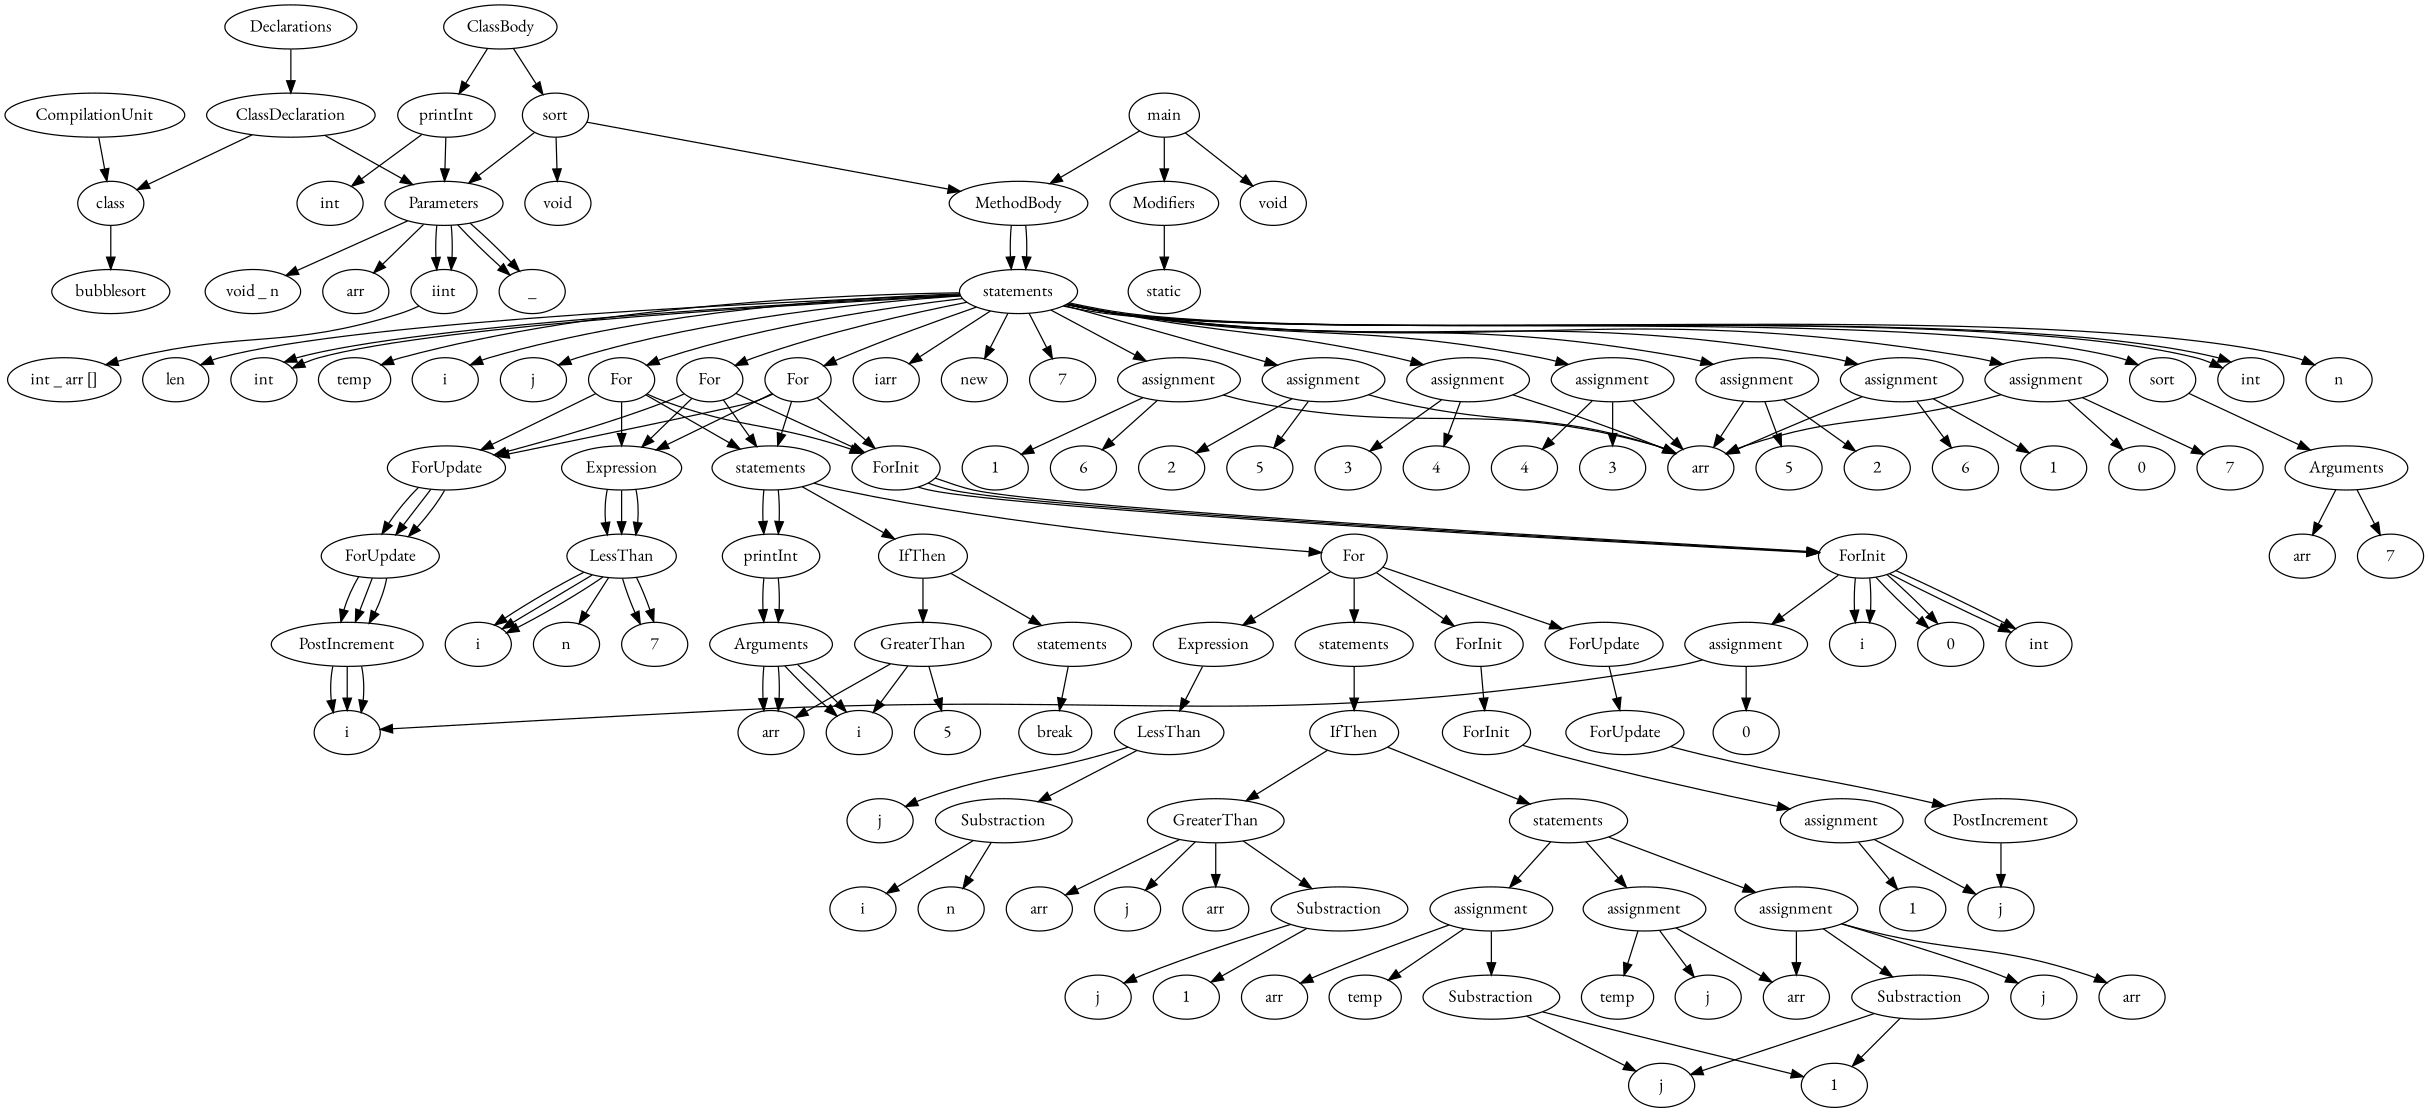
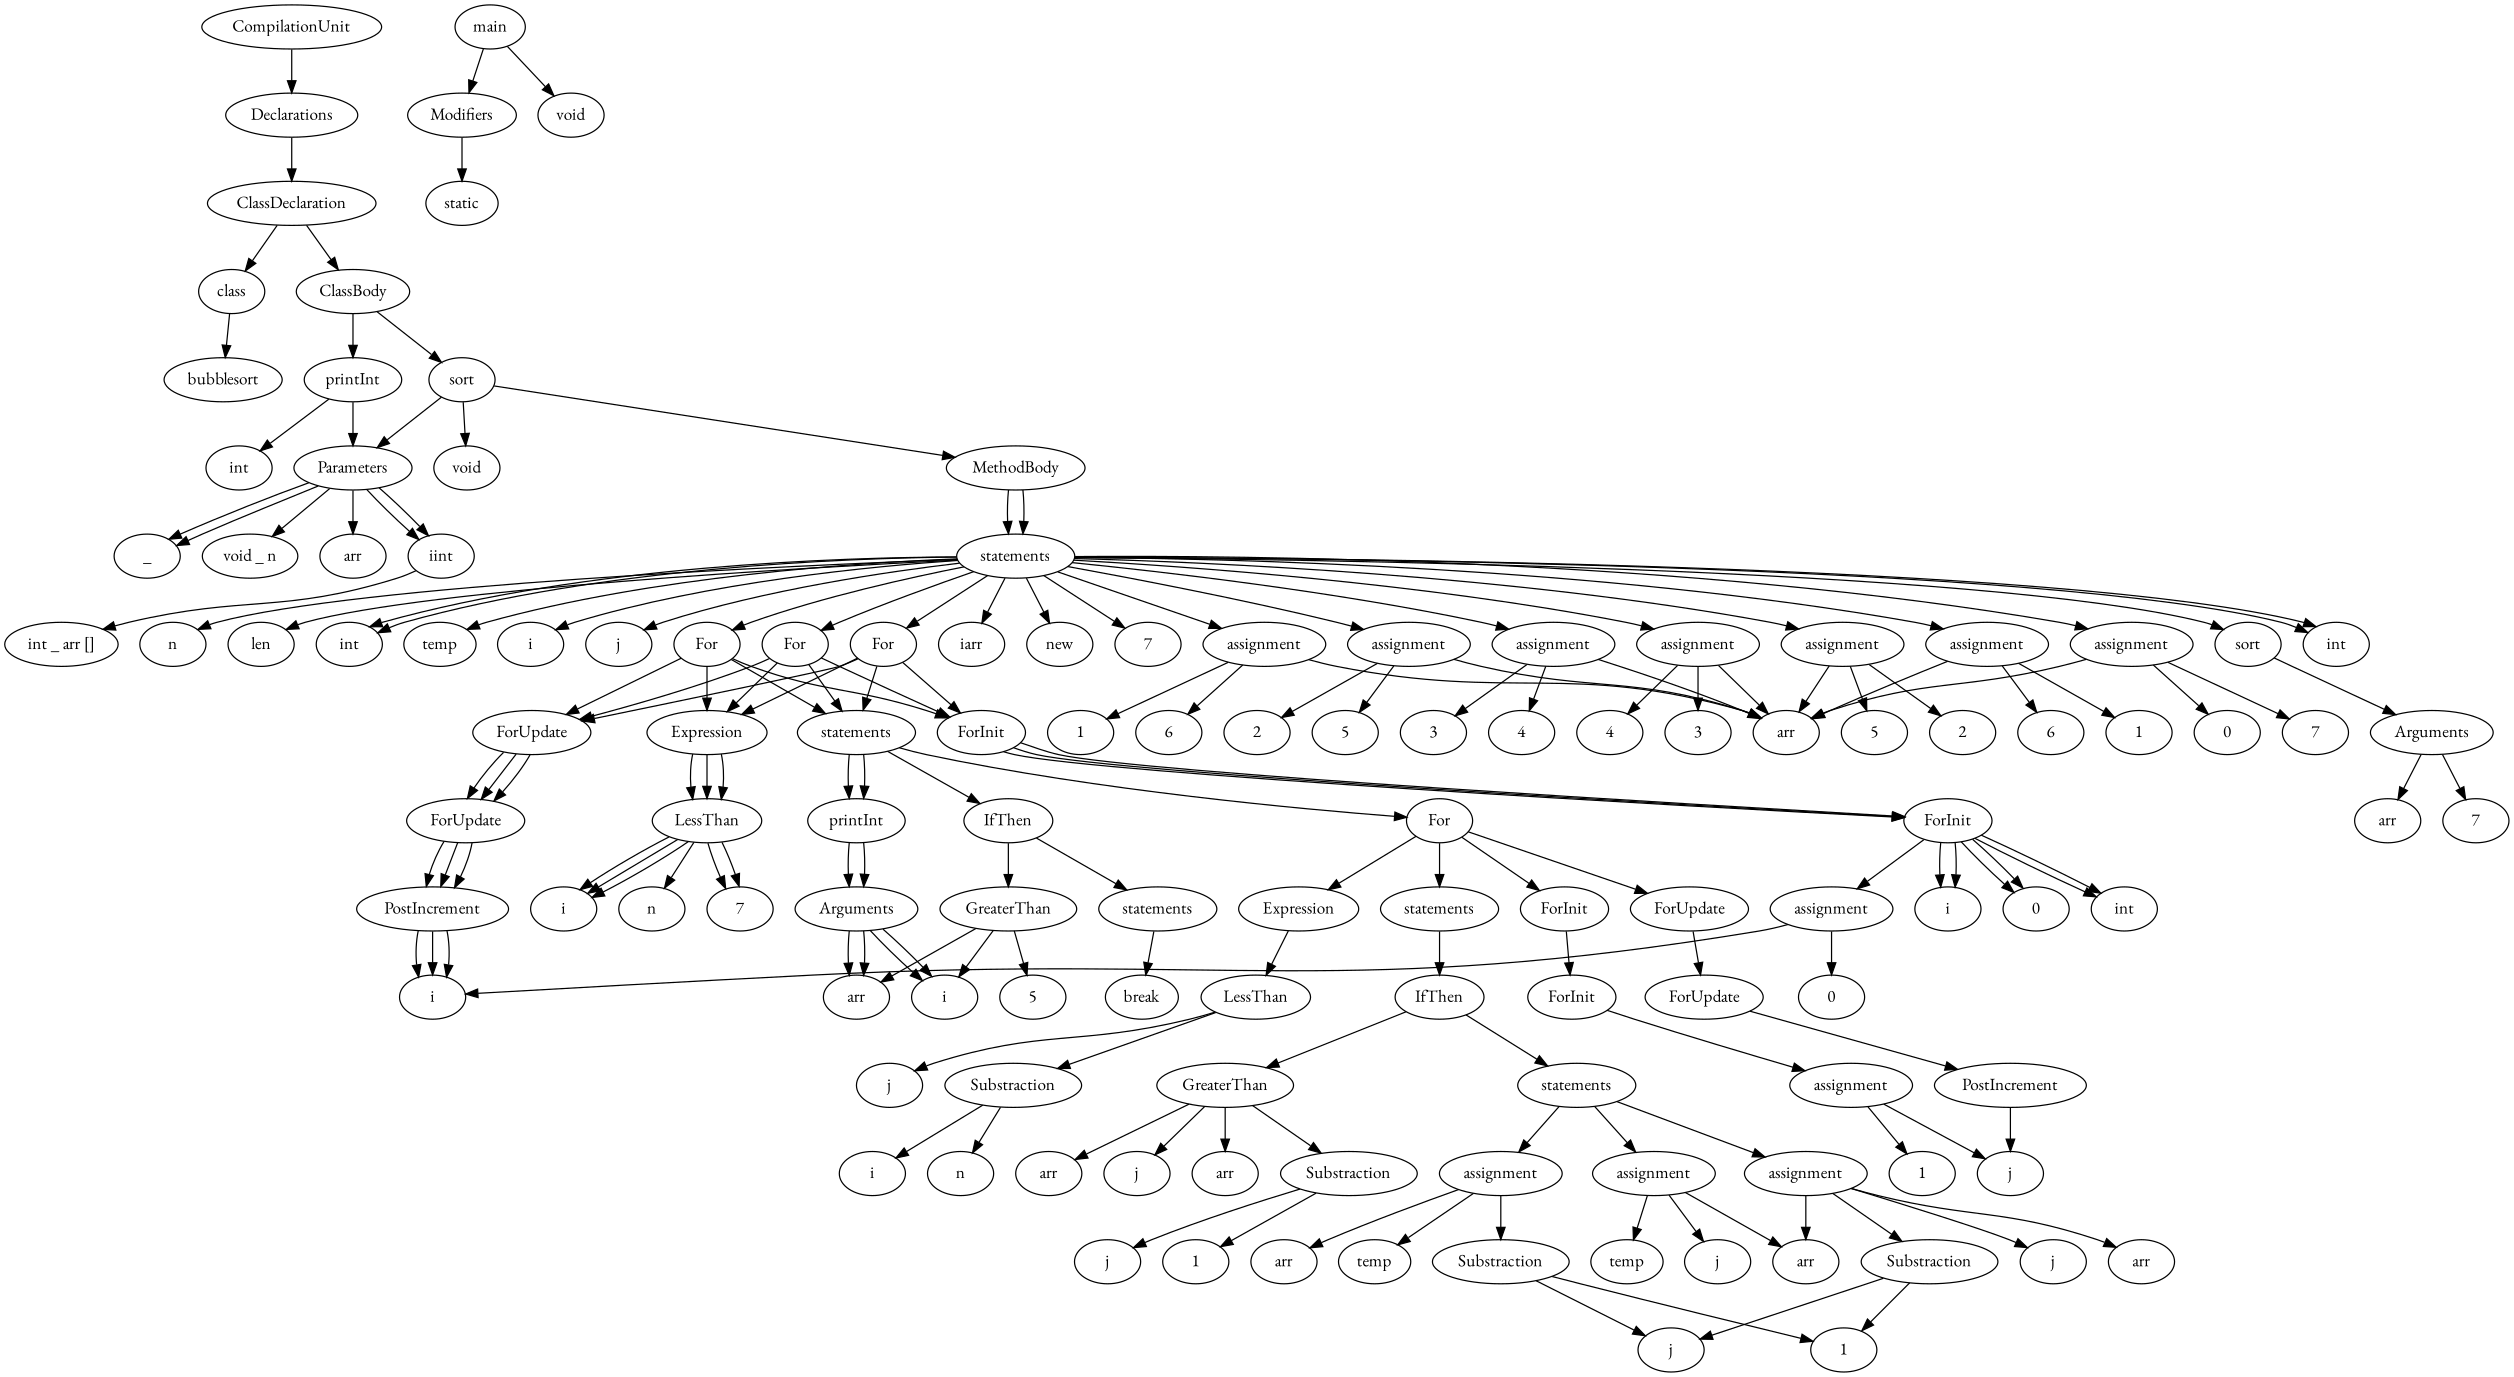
(102, 153) -> (292, 65)
(1100, 154) -> none
(363, 157) -> (319, 243)
